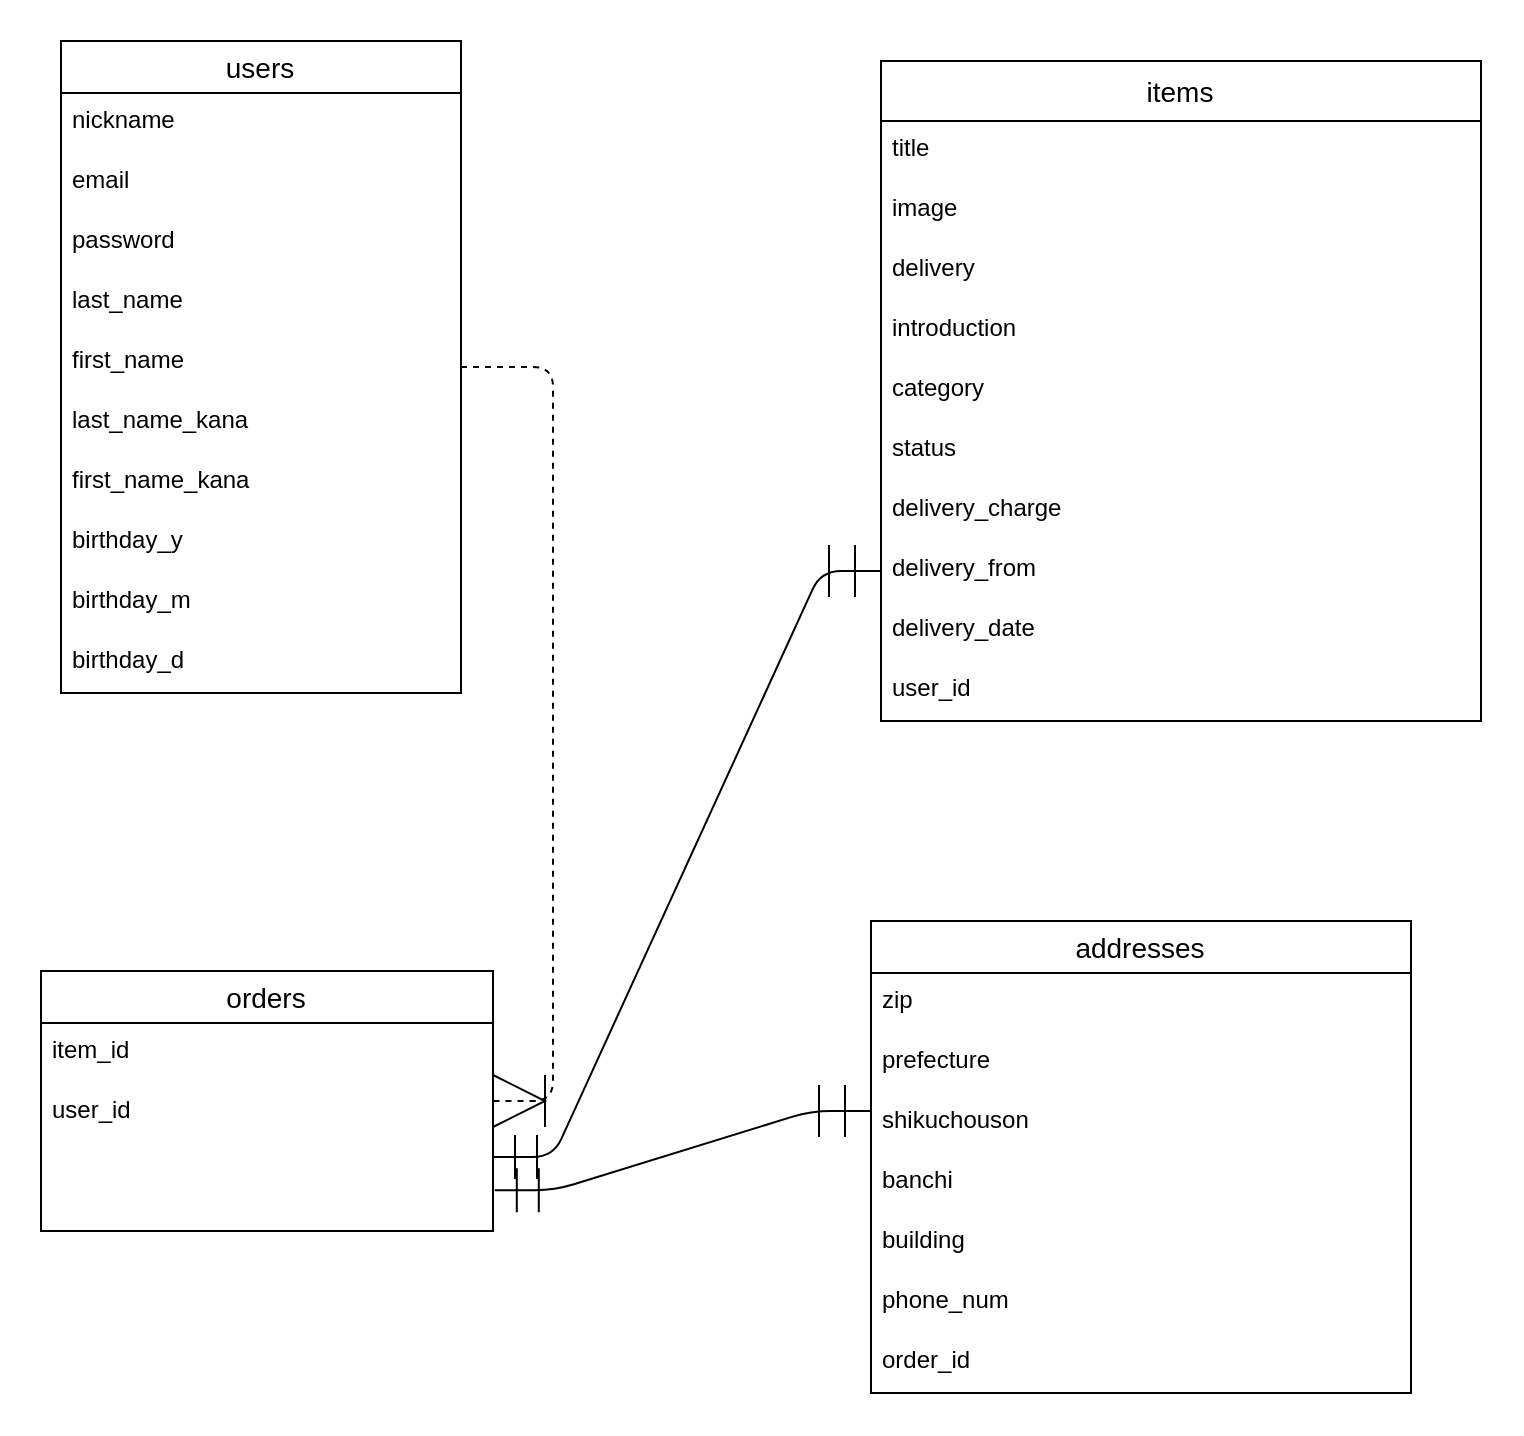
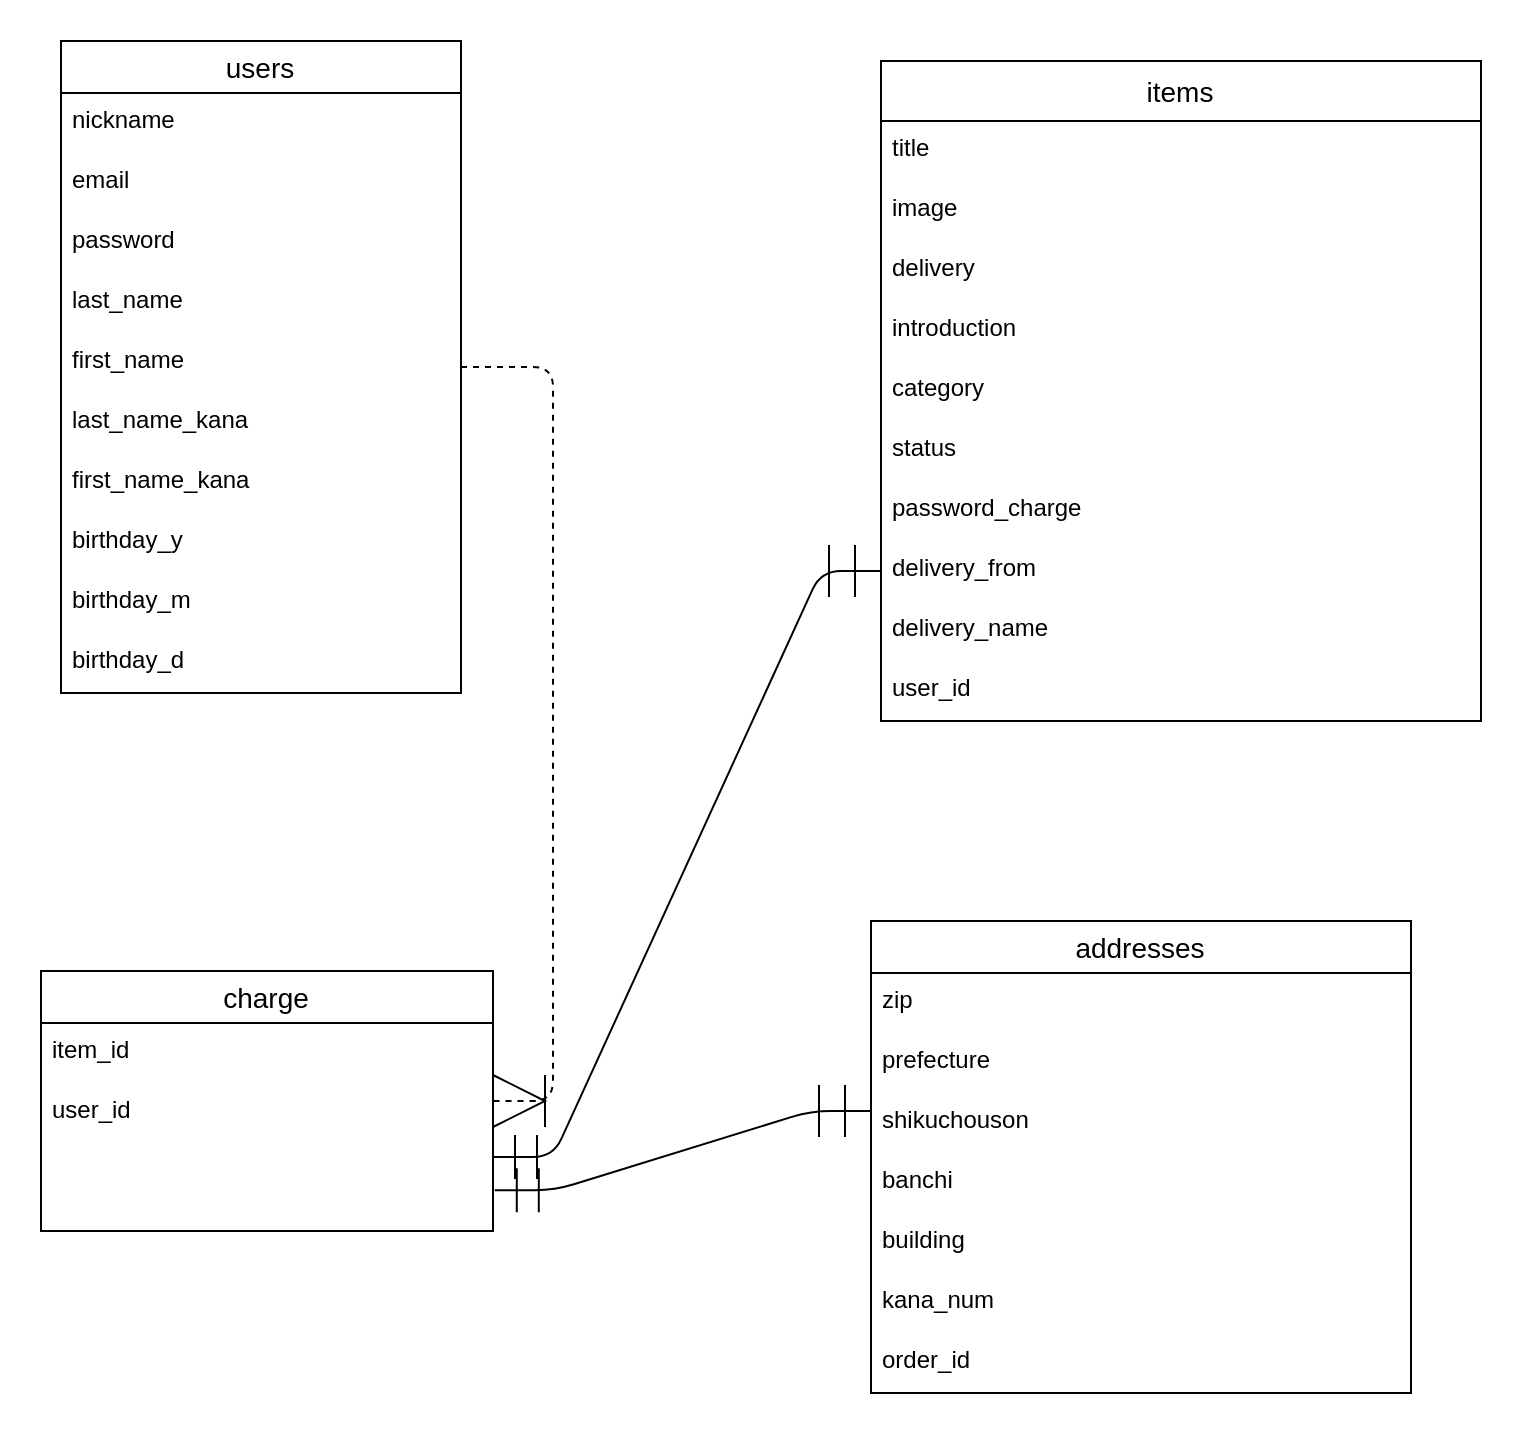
(987, 508) -> (993, 508)
(973, 628) -> (973, 628)
(266, 999) -> (266, 999)
(942, 1300) -> (936, 1300)
